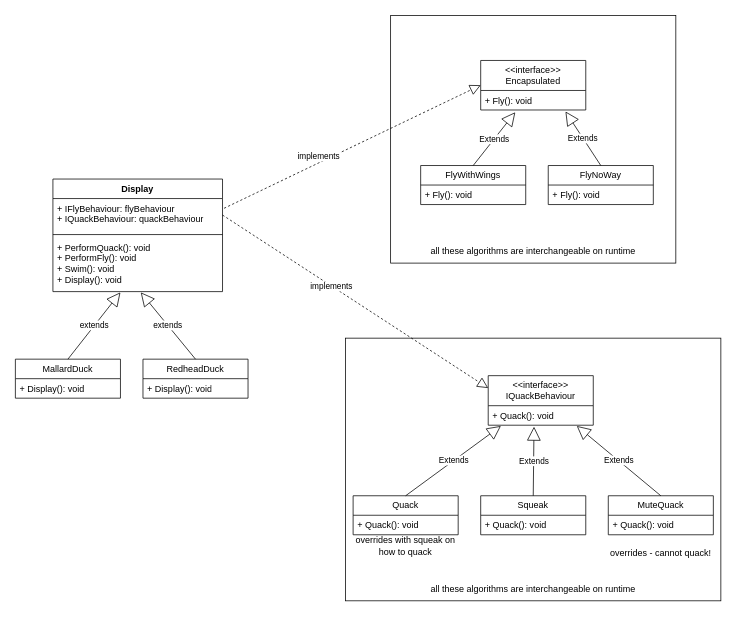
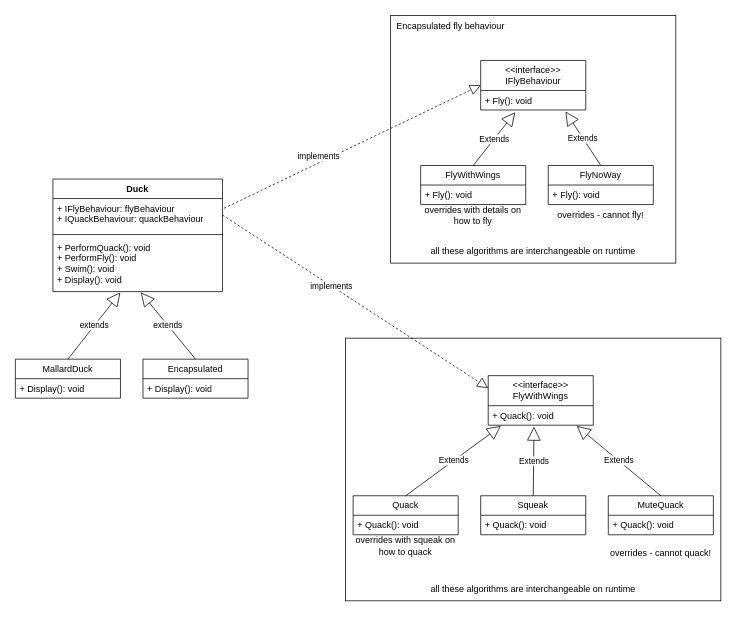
none -> (450, 27)
(533, 75) -> (533, 75)
(138, 190) -> (138, 190)
none -> (473, 216)
none -> (600, 216)
(195, 369) -> (195, 369)
(540, 390) -> (540, 390)
